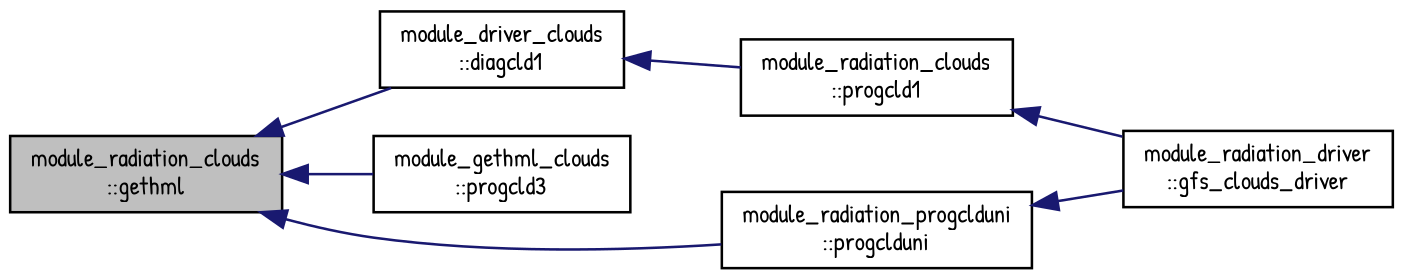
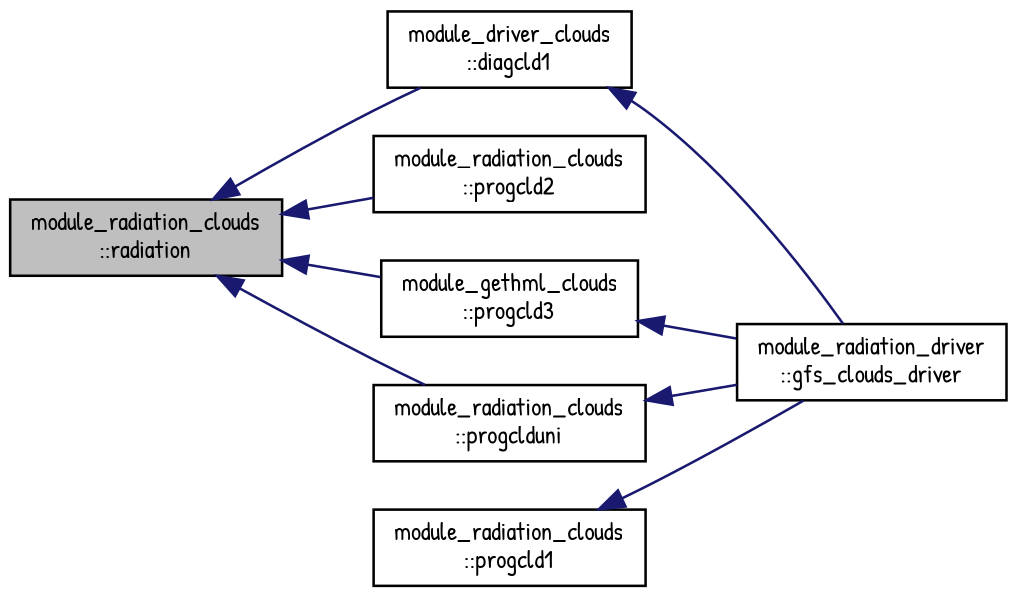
(696, 64) -> (746, 203)
(146, 174) -> (146, 238)
none -> (510, 174)
(877, 230) -> (510, 423)
none -> (700, 332)
